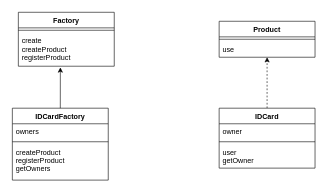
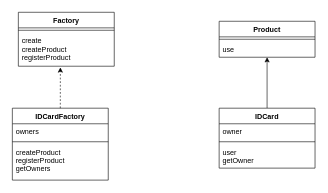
(267, 84) -> (267, 84)
(60, 90) -> (60, 90)
